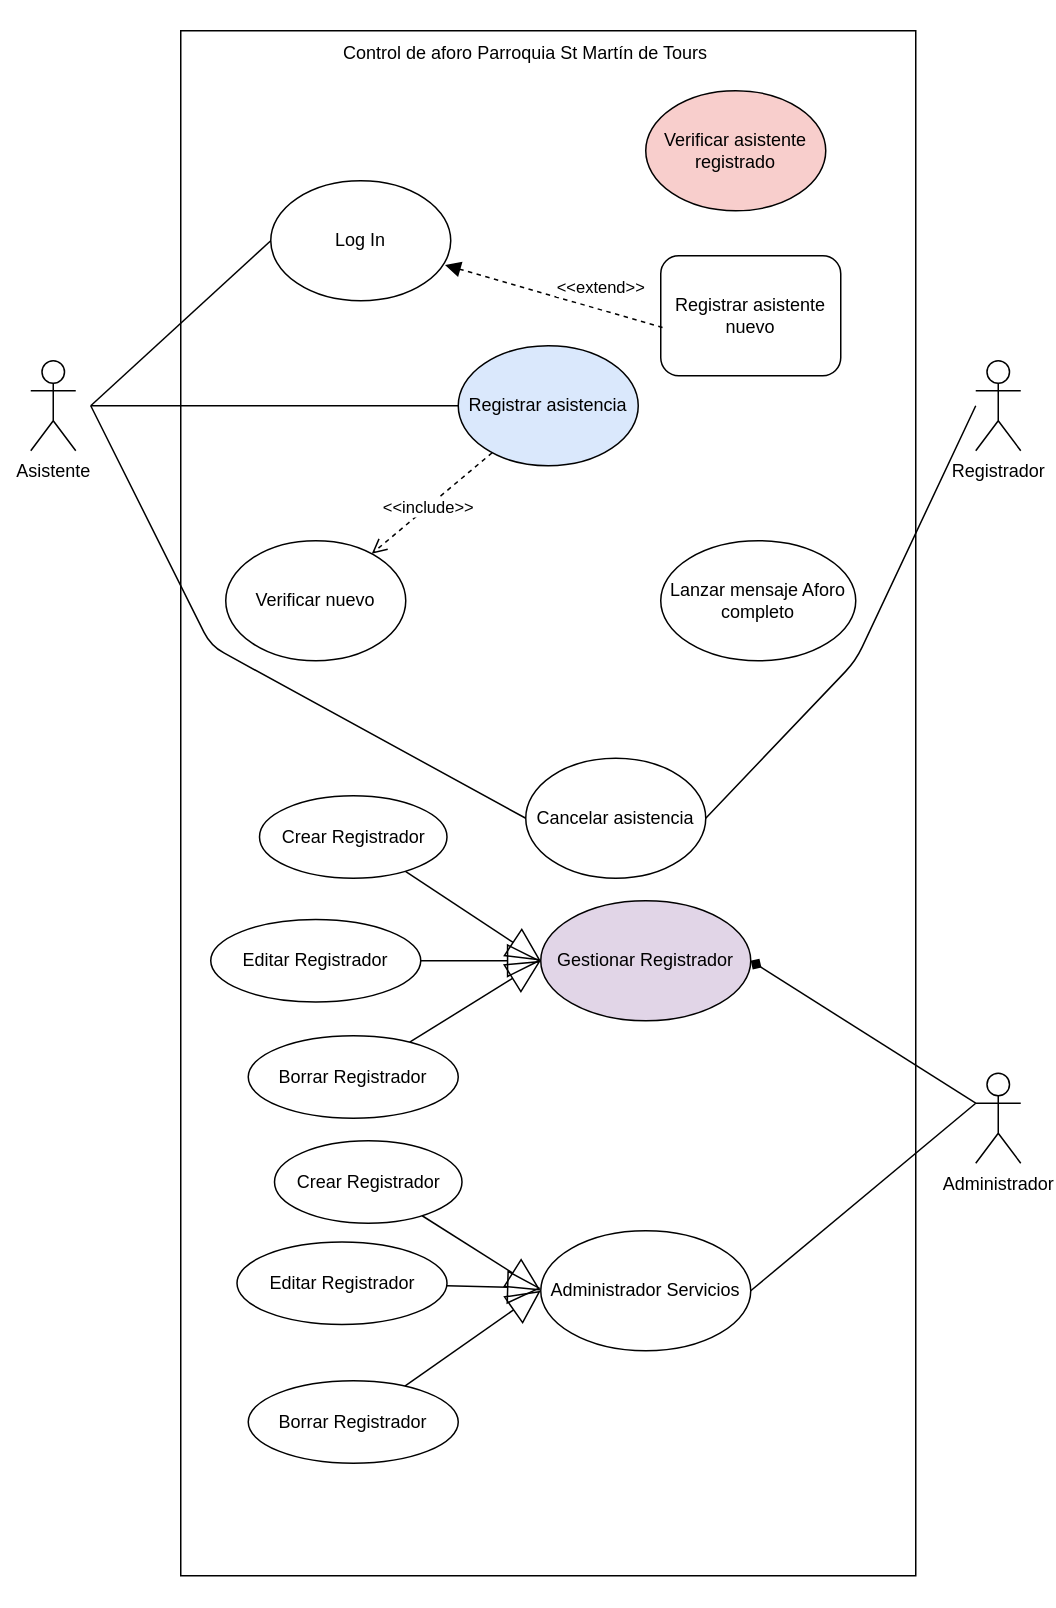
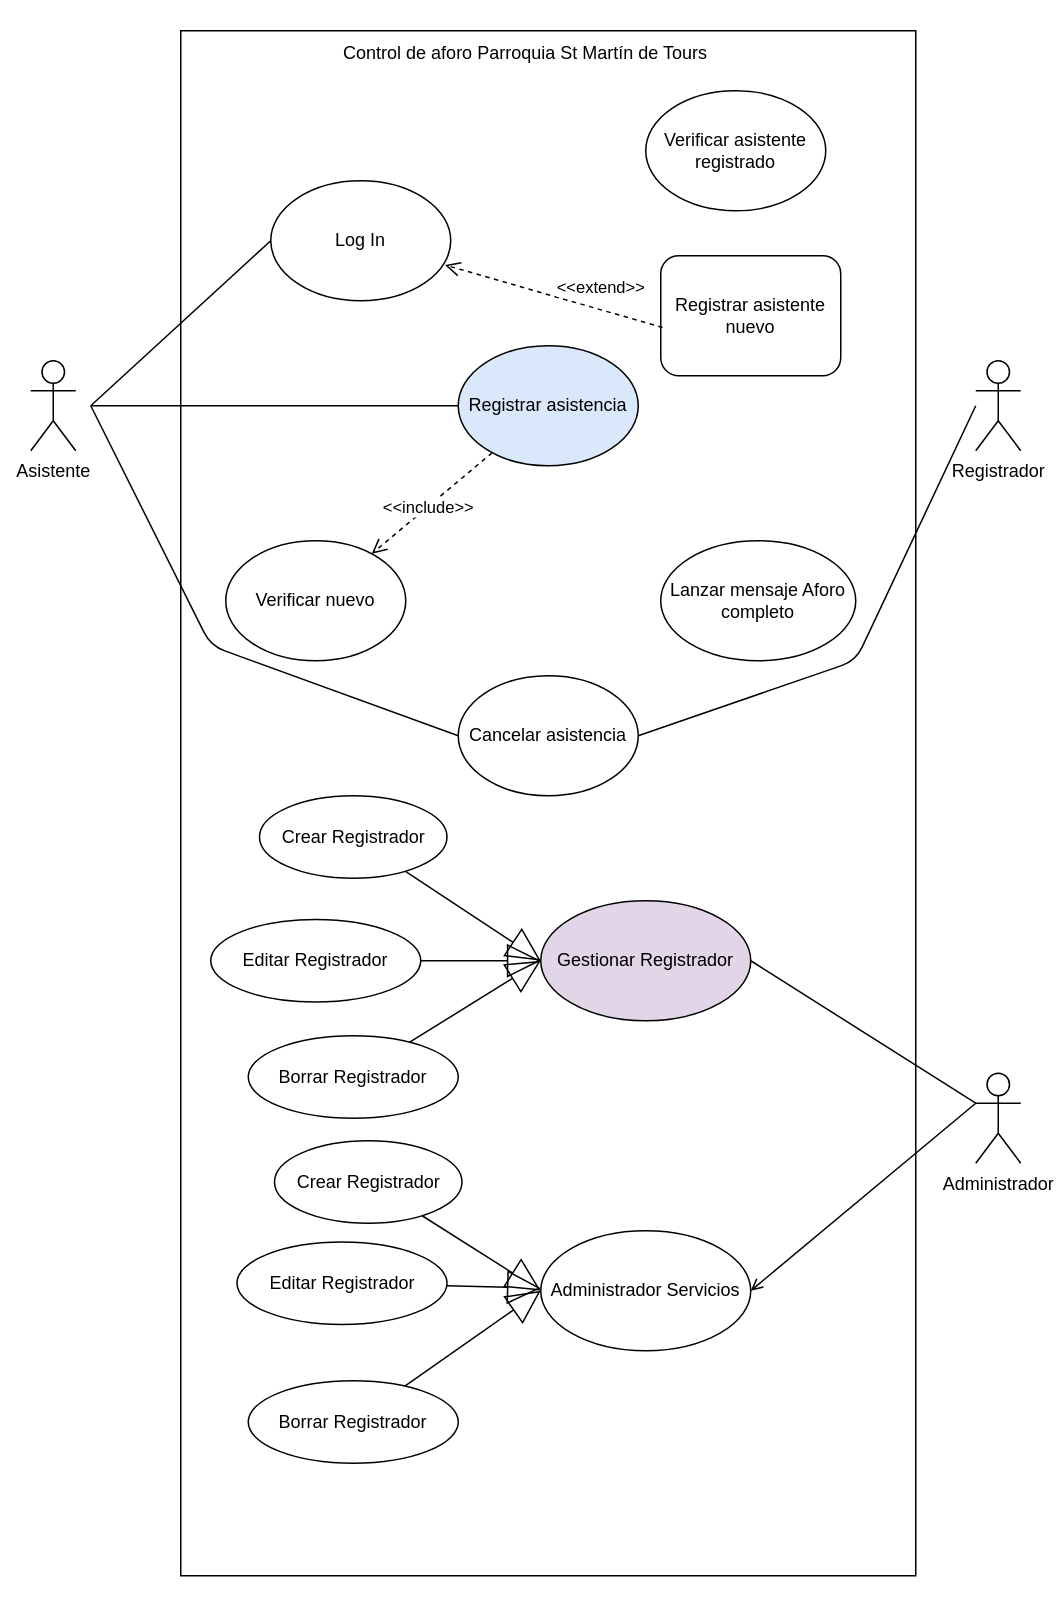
(736, 151) -> (736, 151)
(461, 269) -> (455, 268)
(616, 818) -> (548, 736)
(761, 967) -> (756, 964)
(755, 1288) -> (756, 1287)
